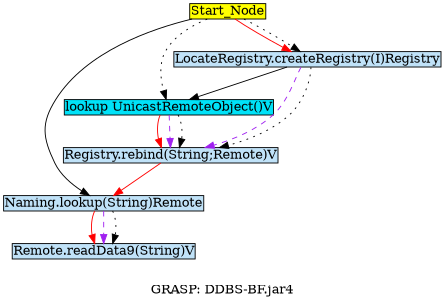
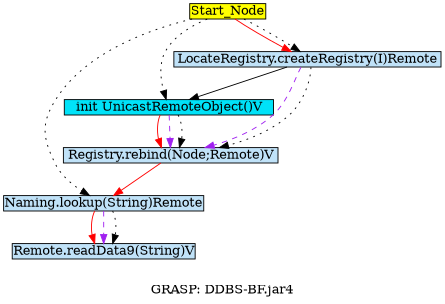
(307, 59) -> (307, 59)
(73, 78) -> (73, 78)
(169, 107) -> (169, 107)
(171, 155) -> (171, 155)
